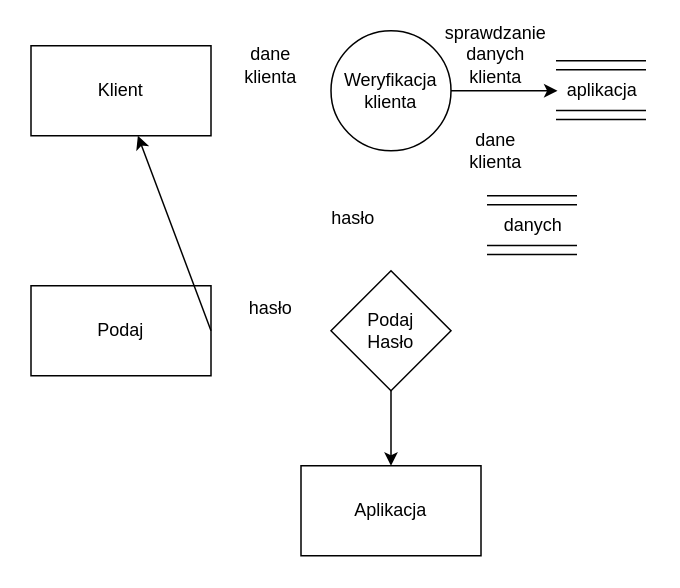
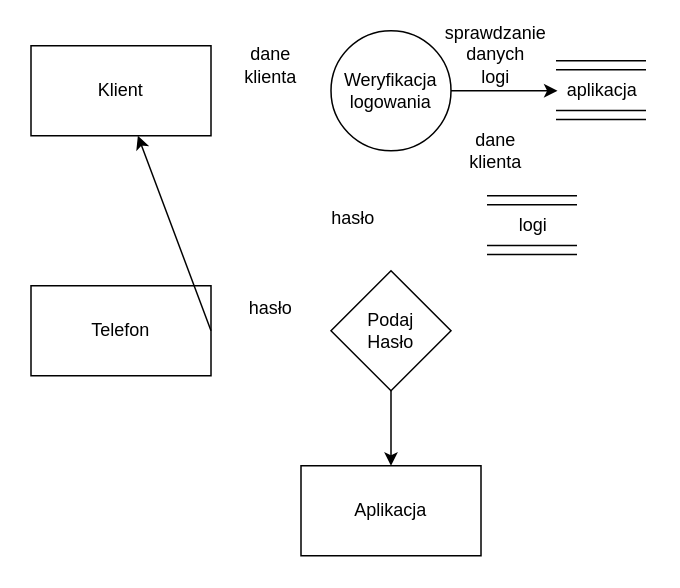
(496, 55) -> (496, 55)
(391, 91) -> (391, 91)
(533, 226) -> (533, 226)
(121, 331) -> (121, 331)
